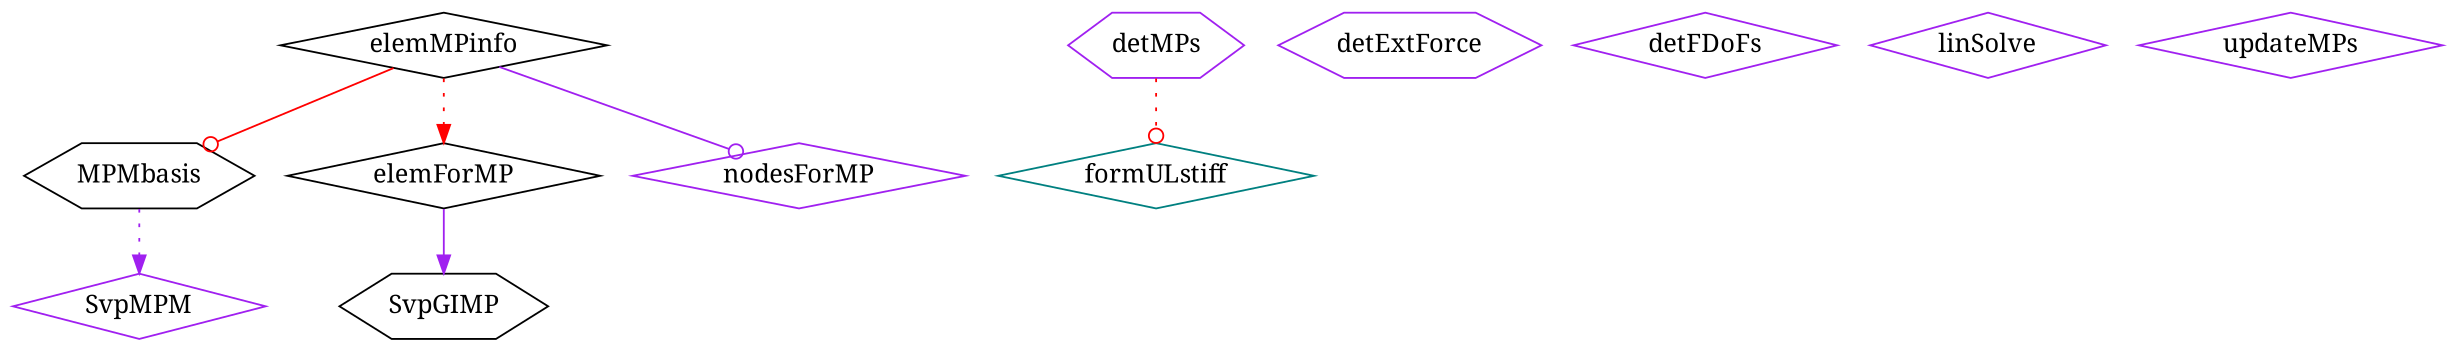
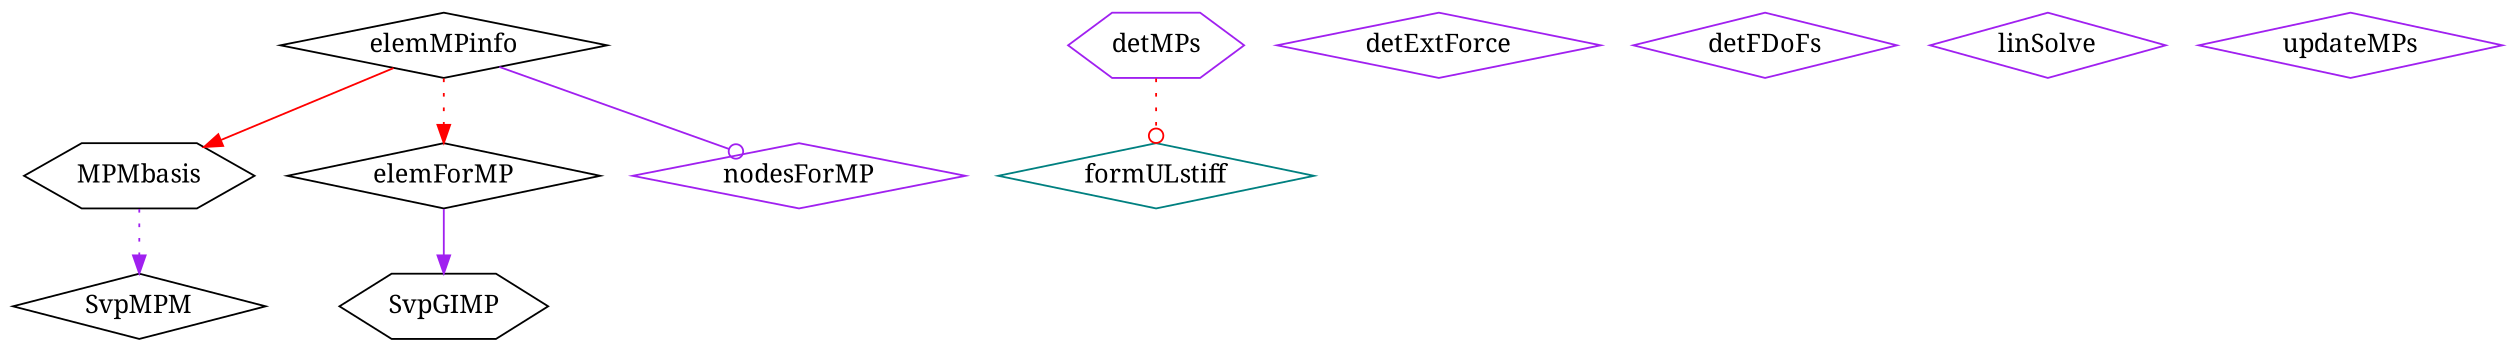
(1410, 45) -> (1439, 45)
(306, 105) -> (307, 104)
(139, 306) -> (139, 306)
